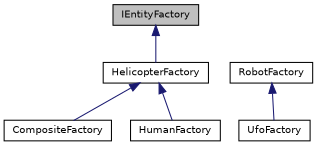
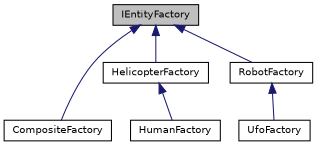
none -> (218, 46)
(102, 104) -> (89, 69)
